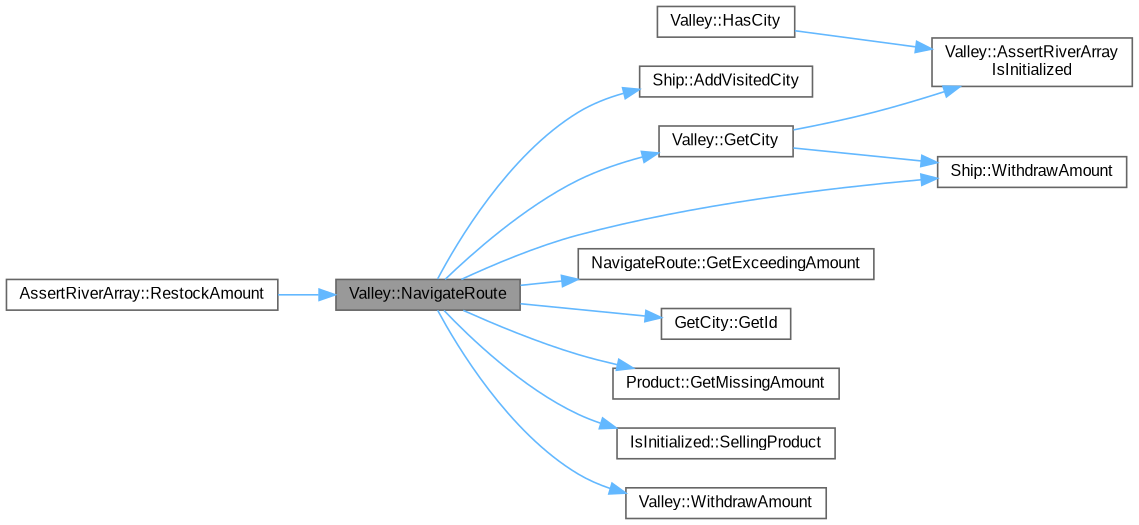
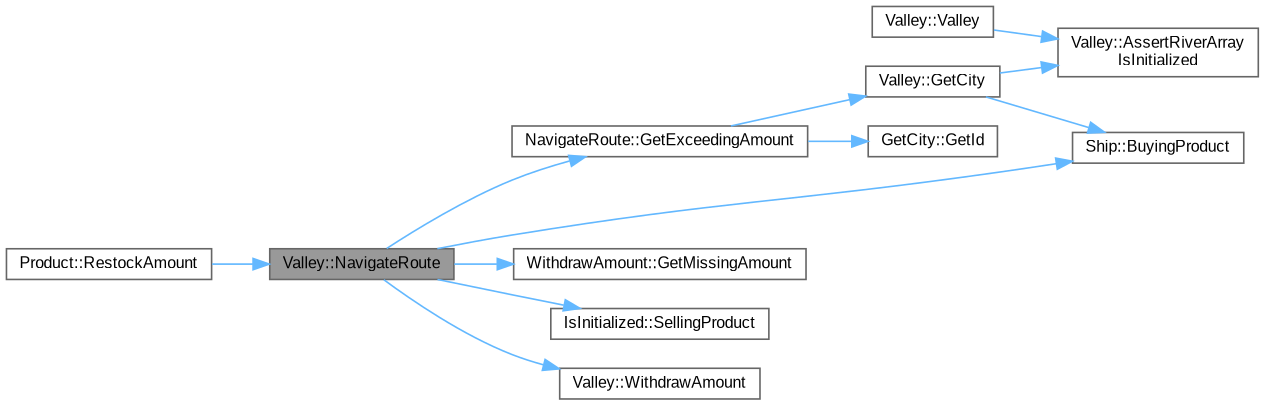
(726, 22) -> (933, 22)
(726, 82) -> none
(1032, 172) -> (1158, 148)
(536, 205) -> (790, 113)
(142, 295) -> (109, 264)
(583, 310) -> (830, 141)
(726, 384) -> (660, 264)
